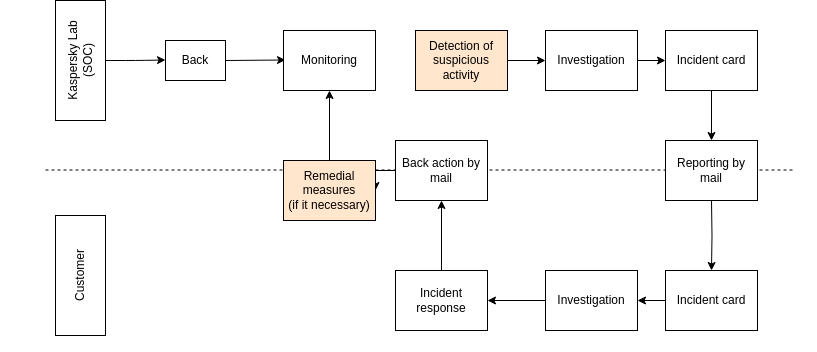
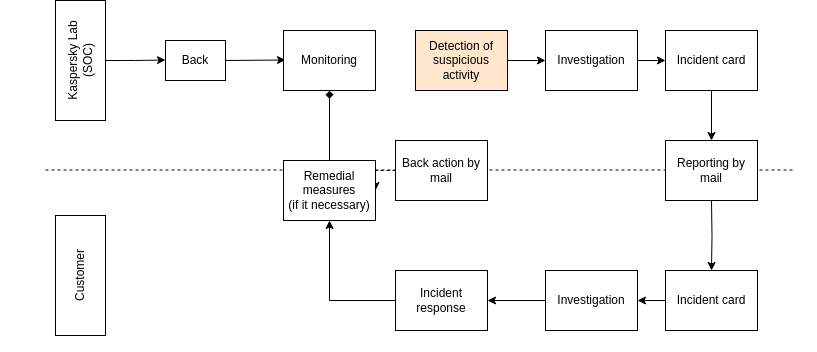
(330, 99) -> (330, 99)
(376, 172) -> (376, 172)
(330, 191) -> (330, 191)
(442, 239) -> (330, 297)
